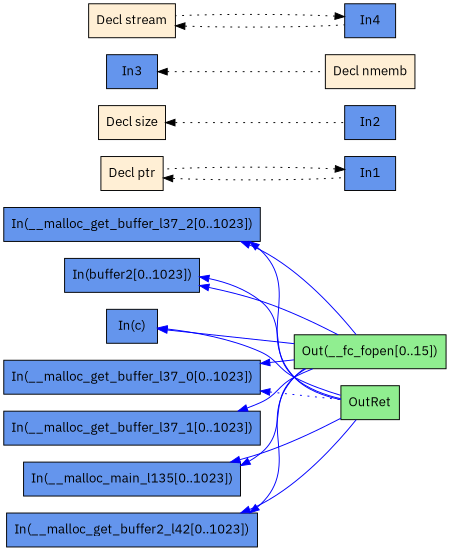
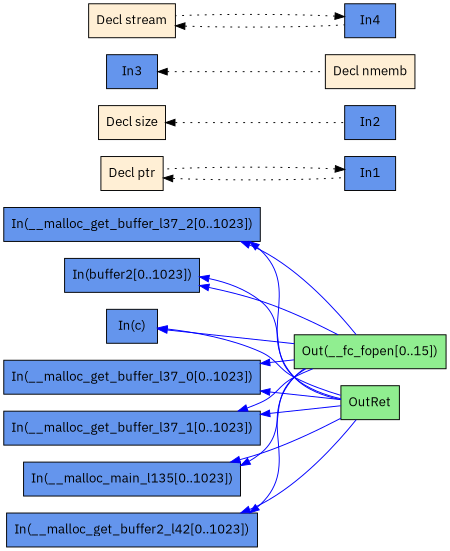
(305, 396) -> (305, 396)
none -> (305, 410)
